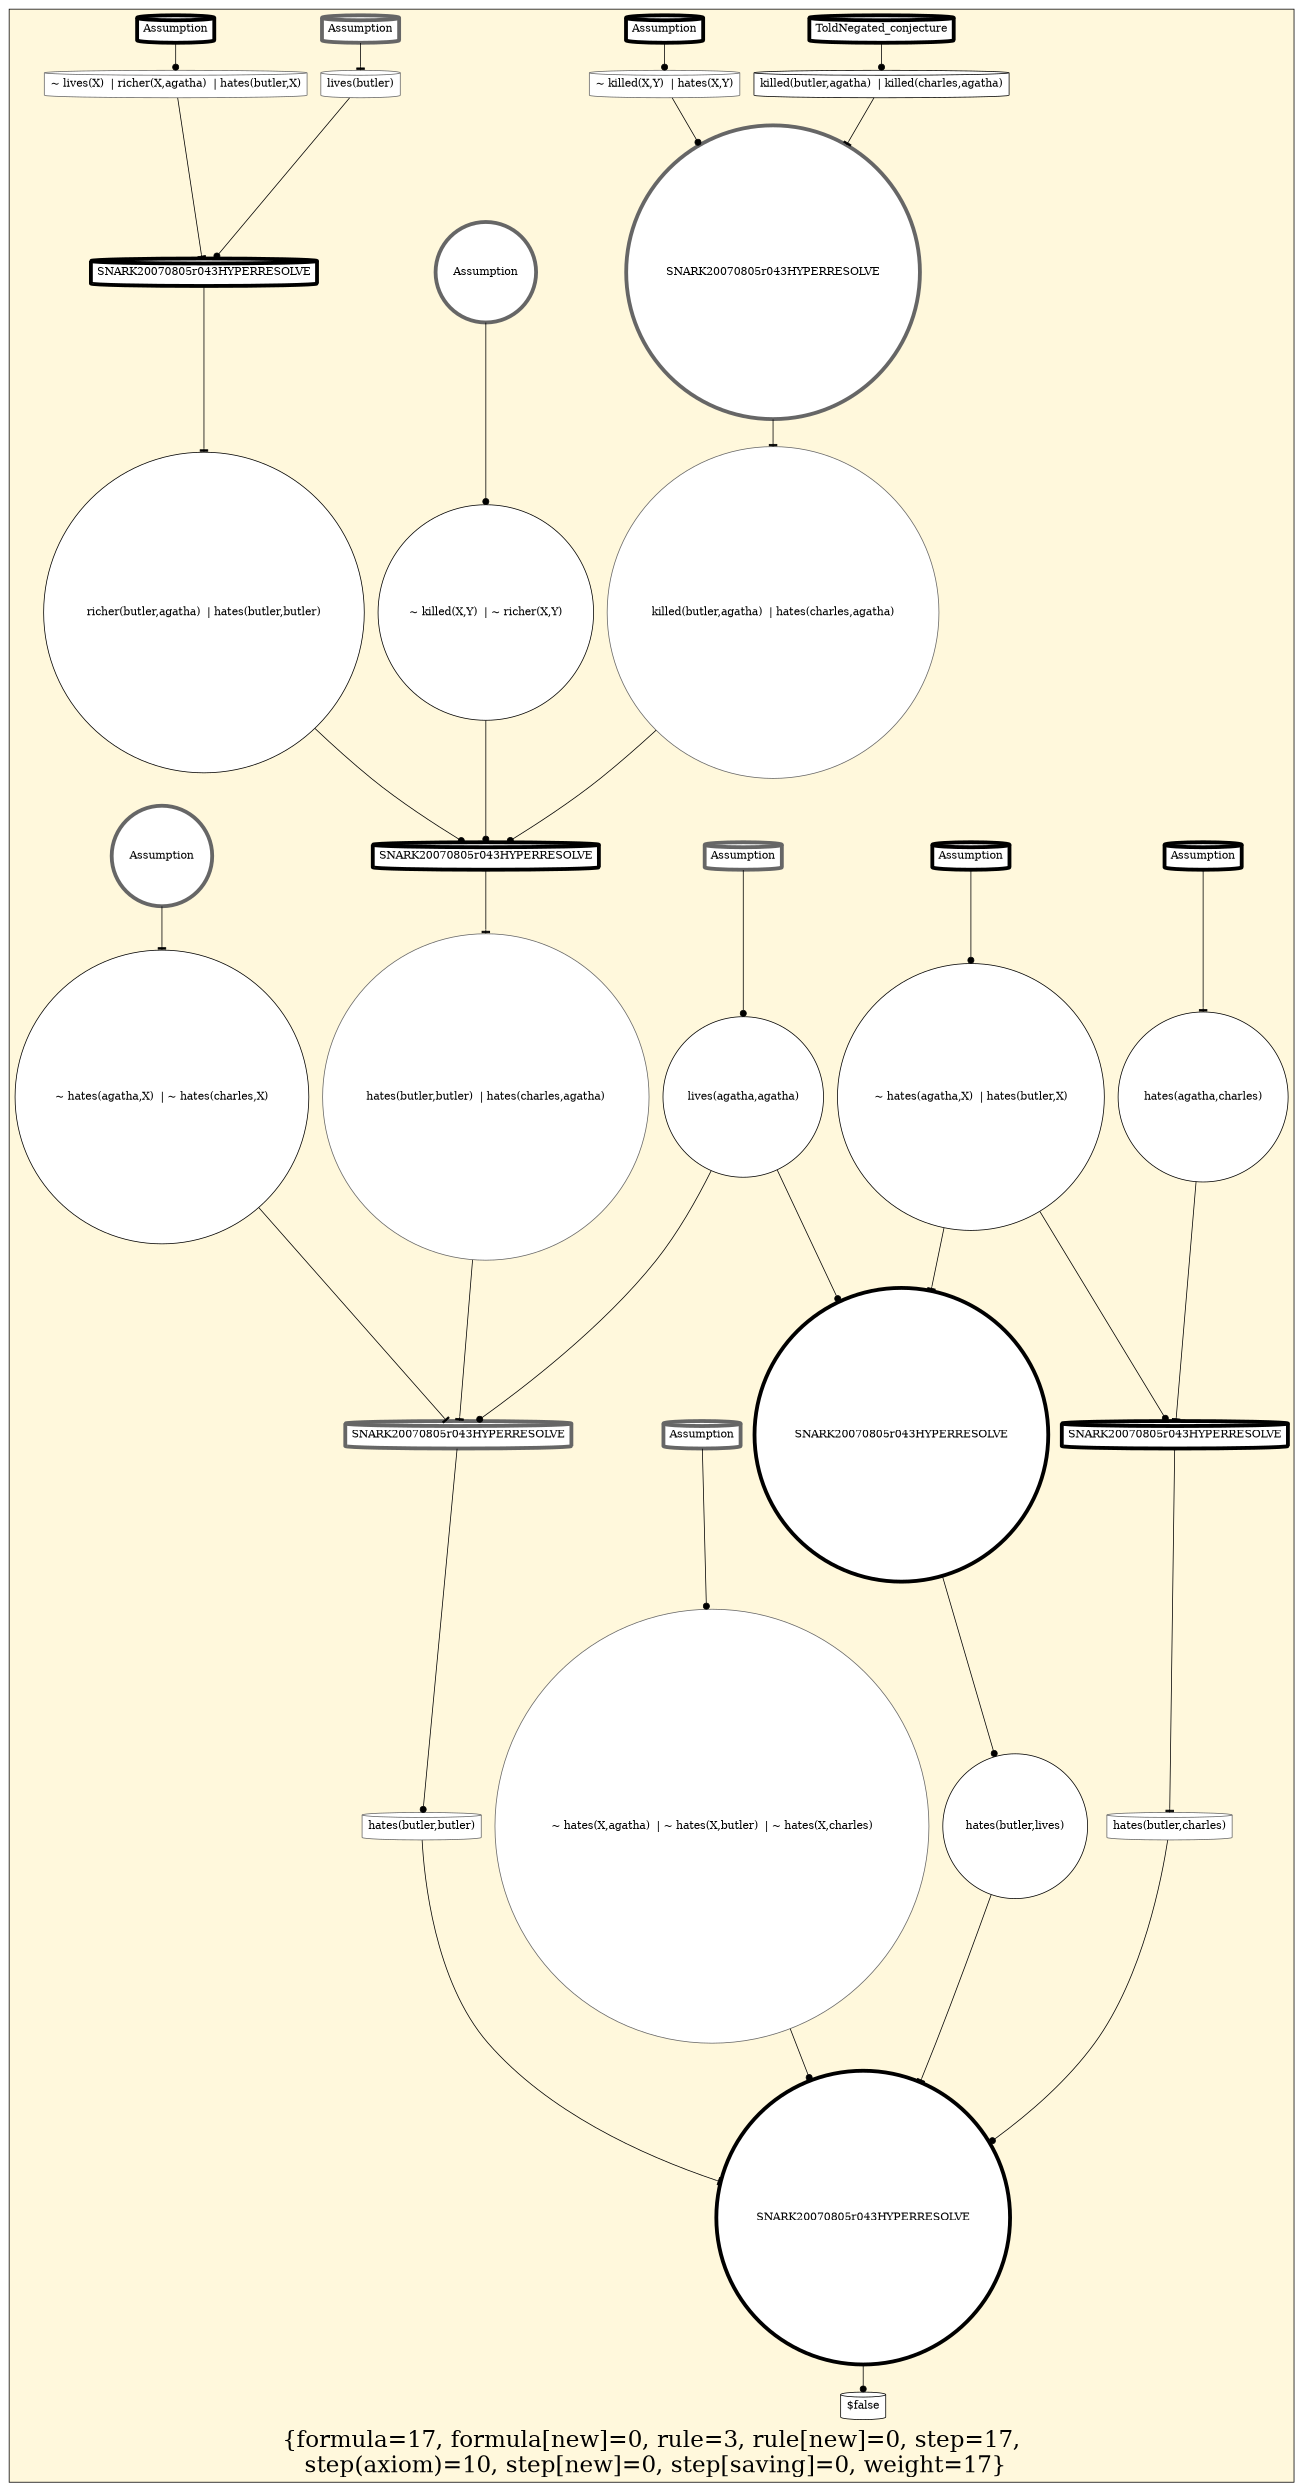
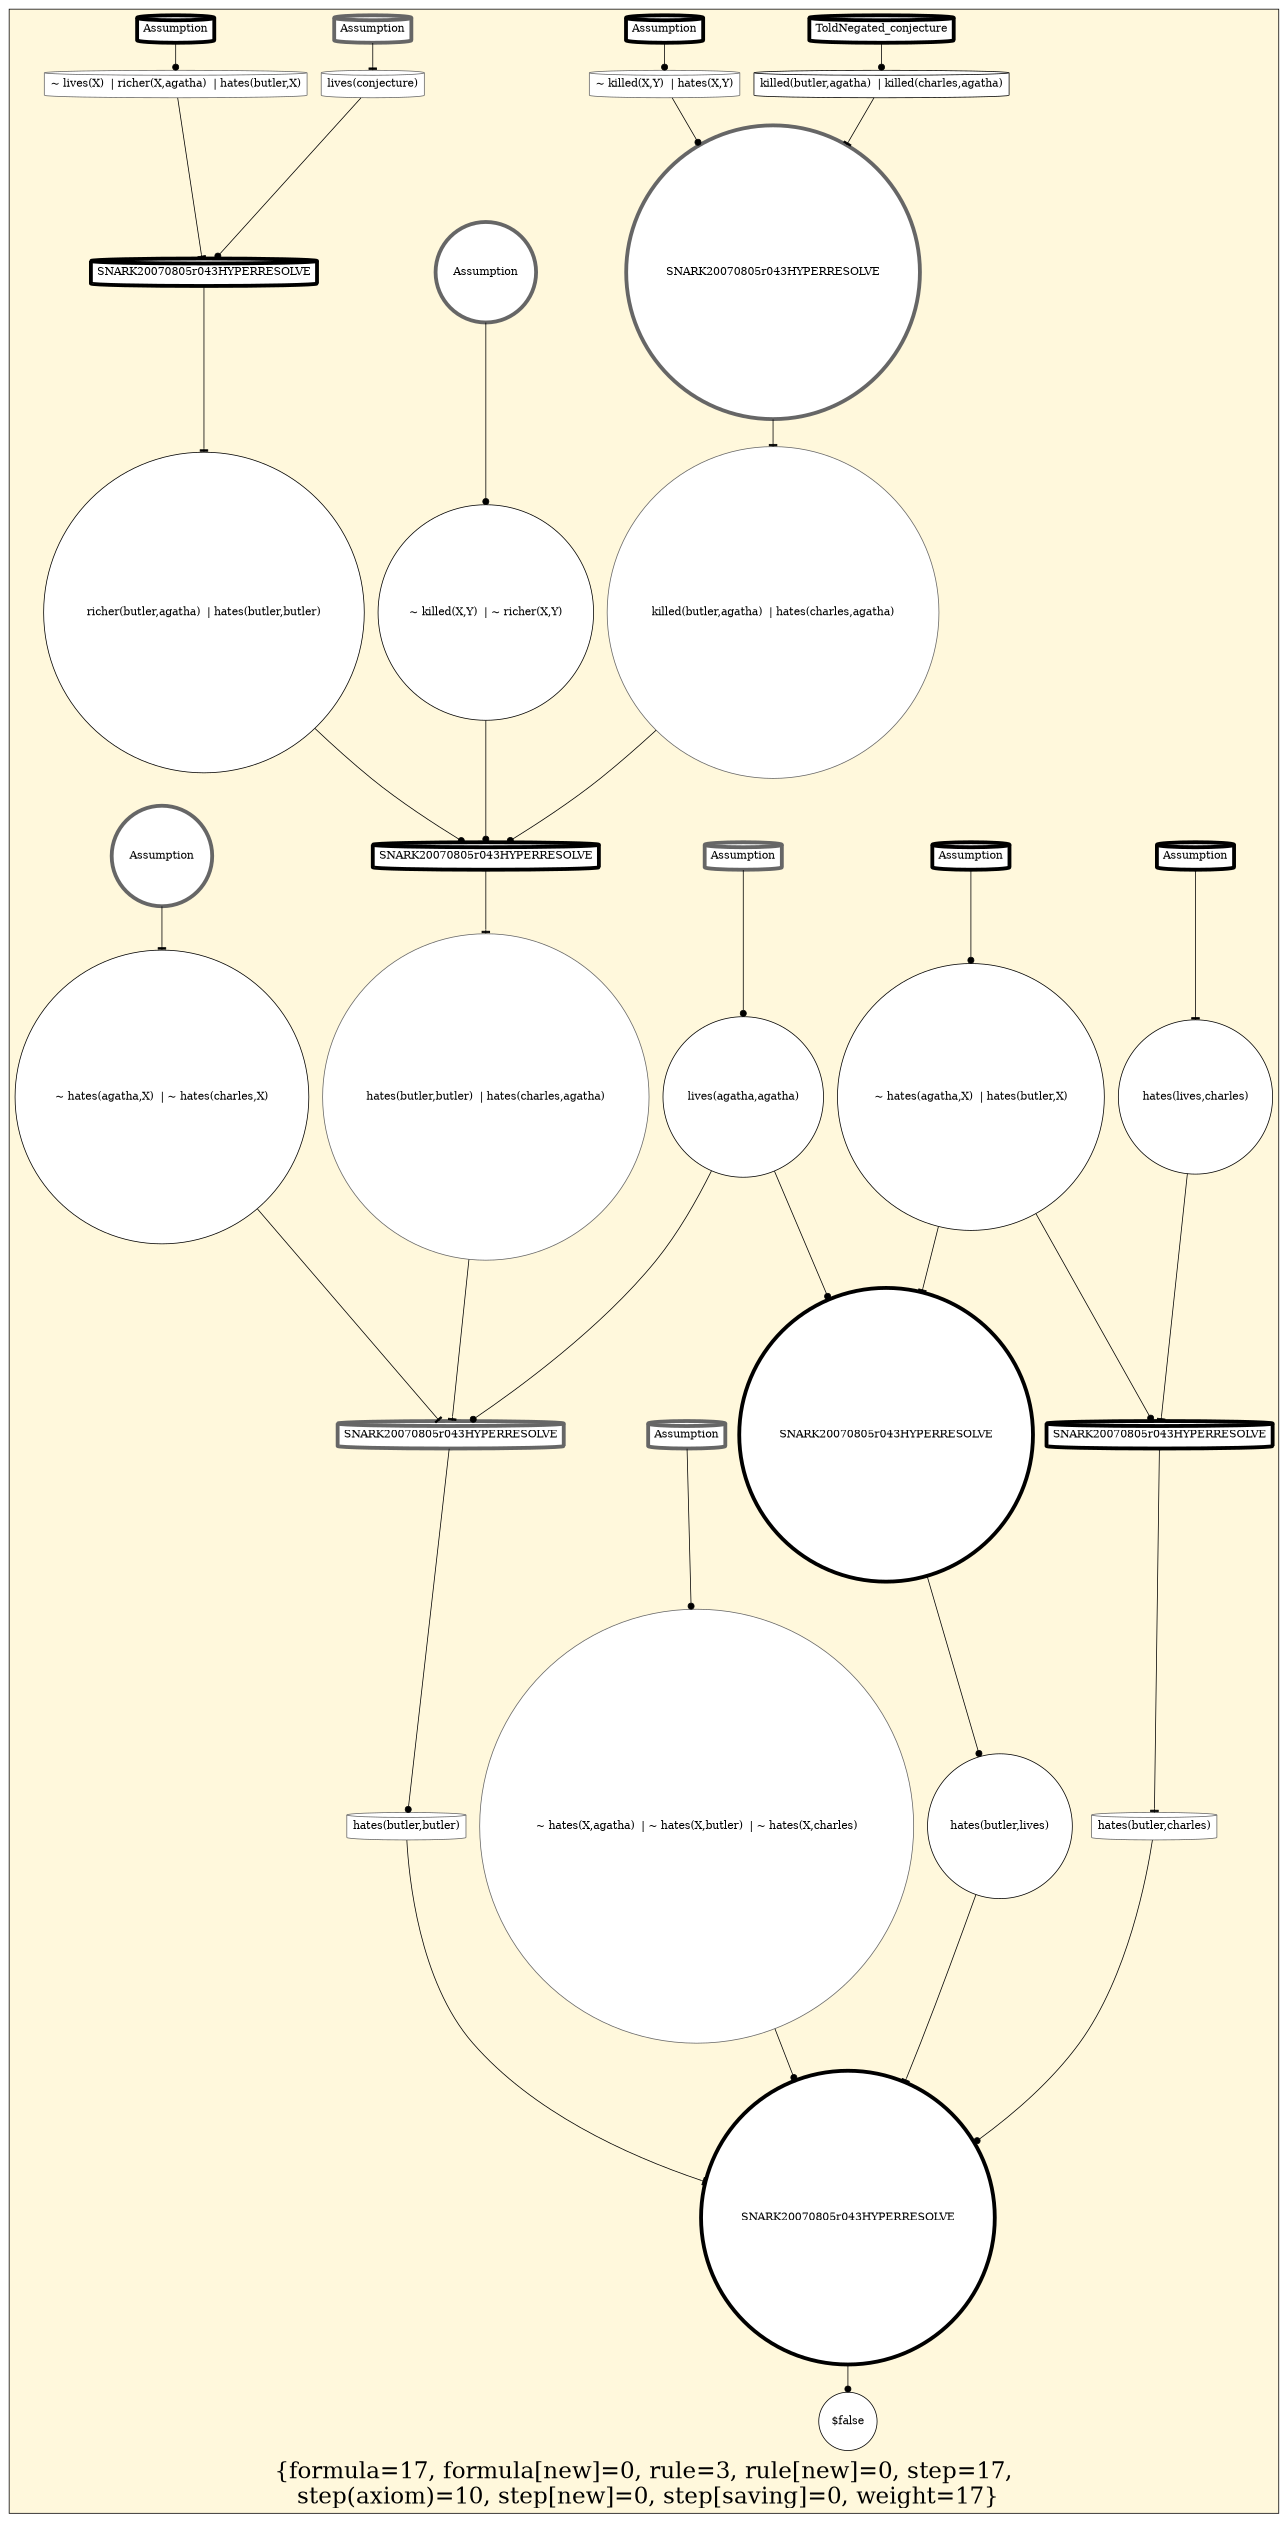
(361, 84) -> (373, 84)
(1203, 1097) -> (1195, 1097)
(863, 2406) -> (848, 2421)
